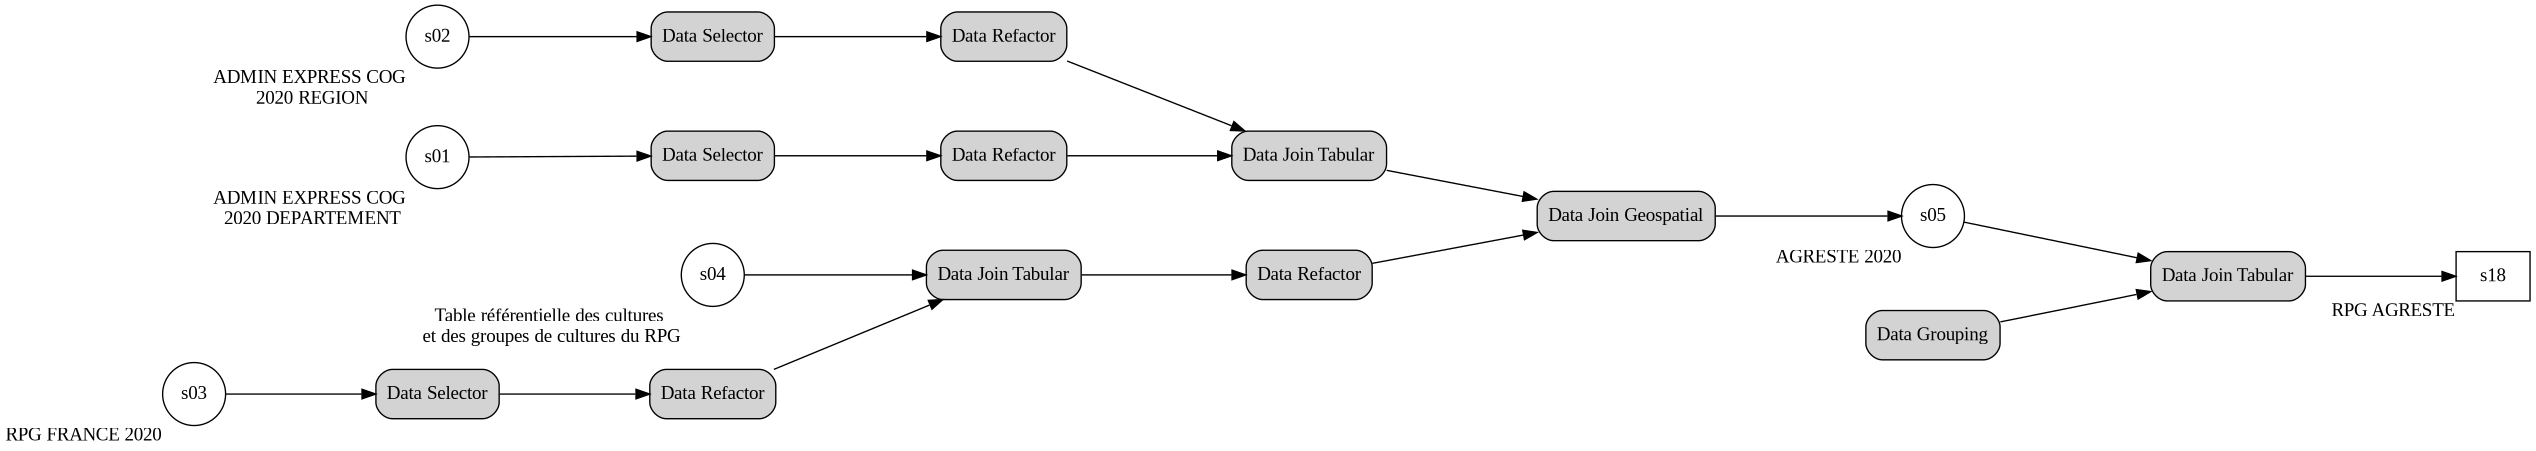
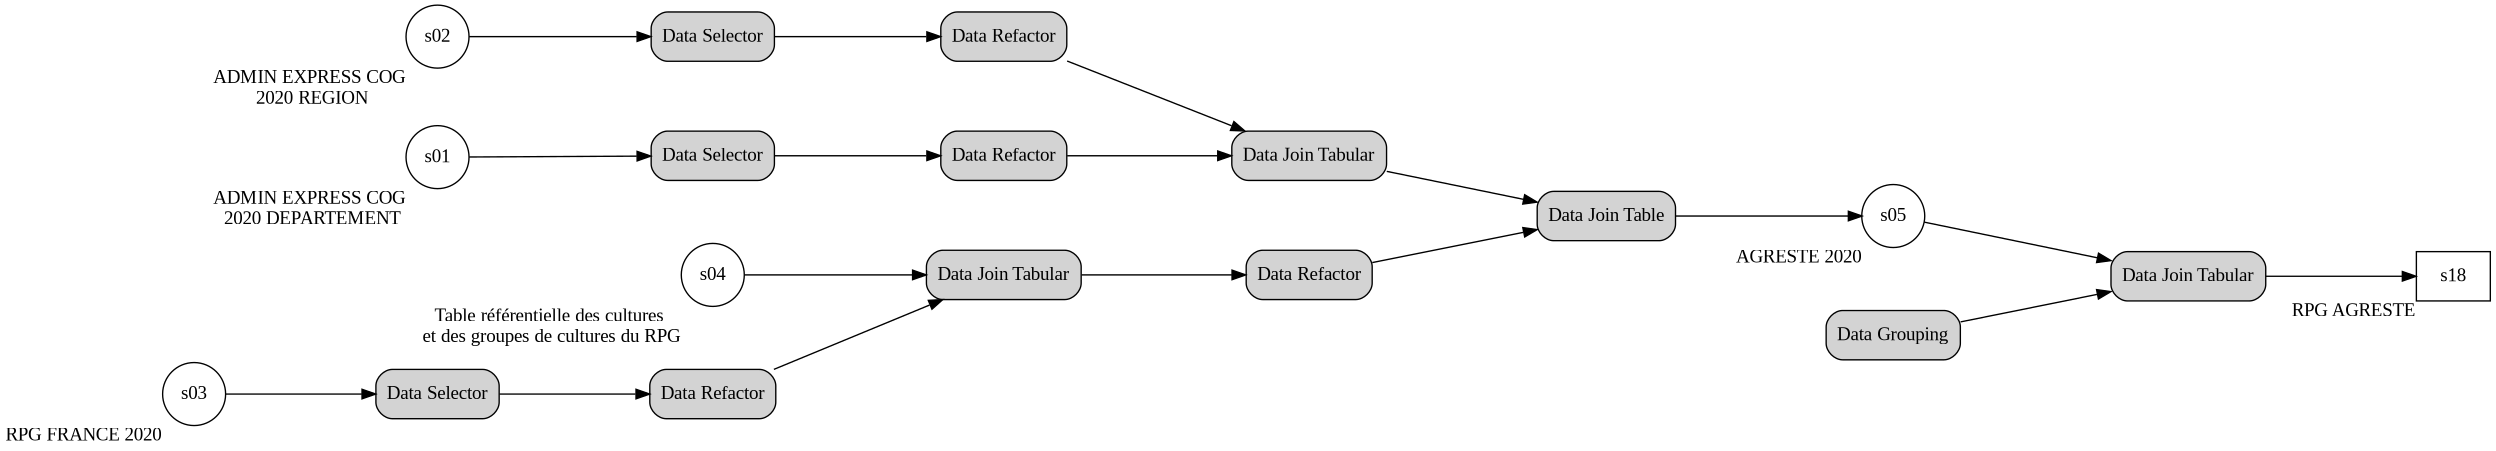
(1626, 216) -> (1606, 216)
